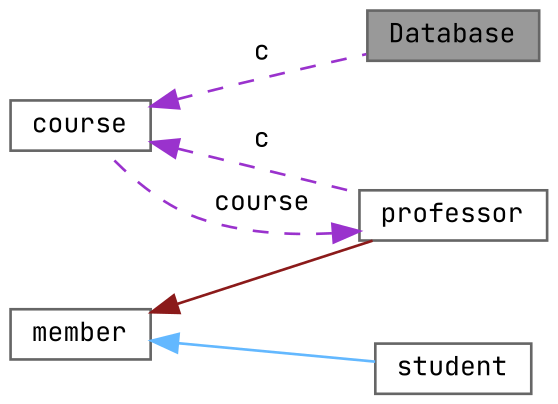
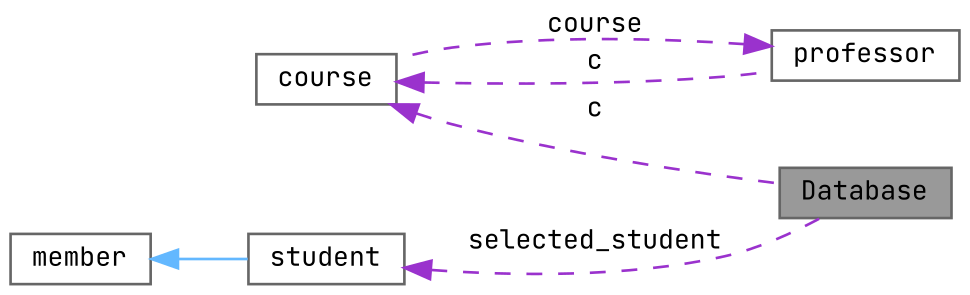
none -> (630, 270)
(275, 272) -> none
